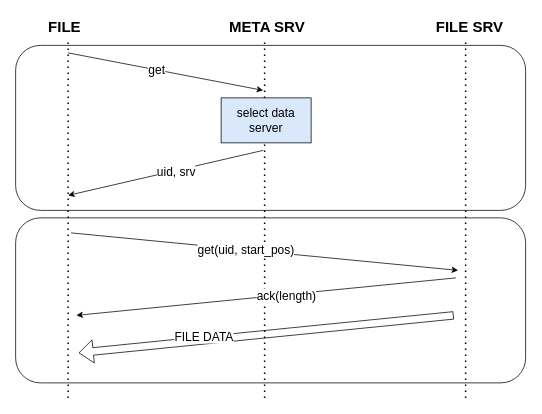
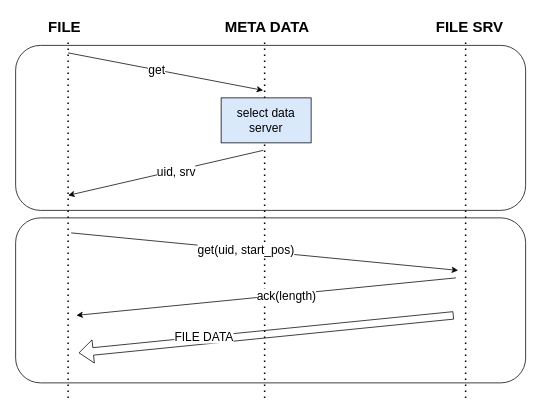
(267, 27) -> (267, 27)
